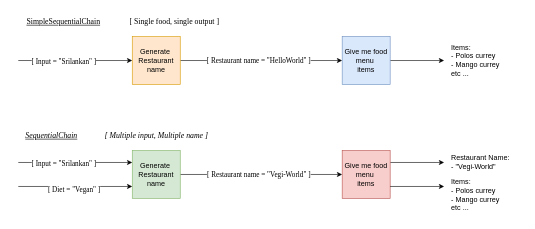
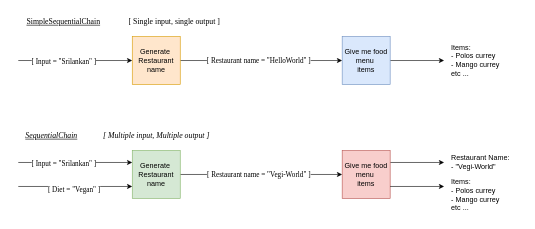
(175, 21) -> (175, 21)
(157, 135) -> (157, 135)
